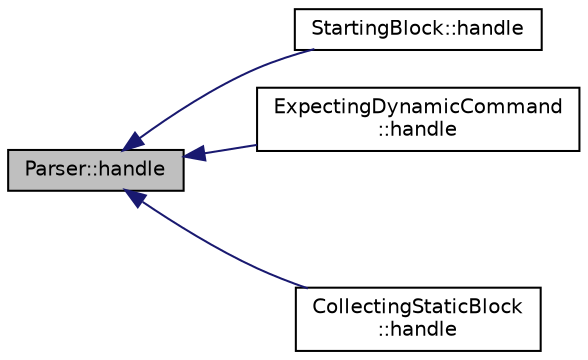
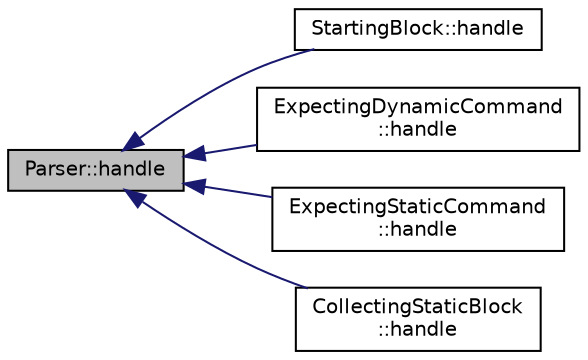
none -> (418, 219)
